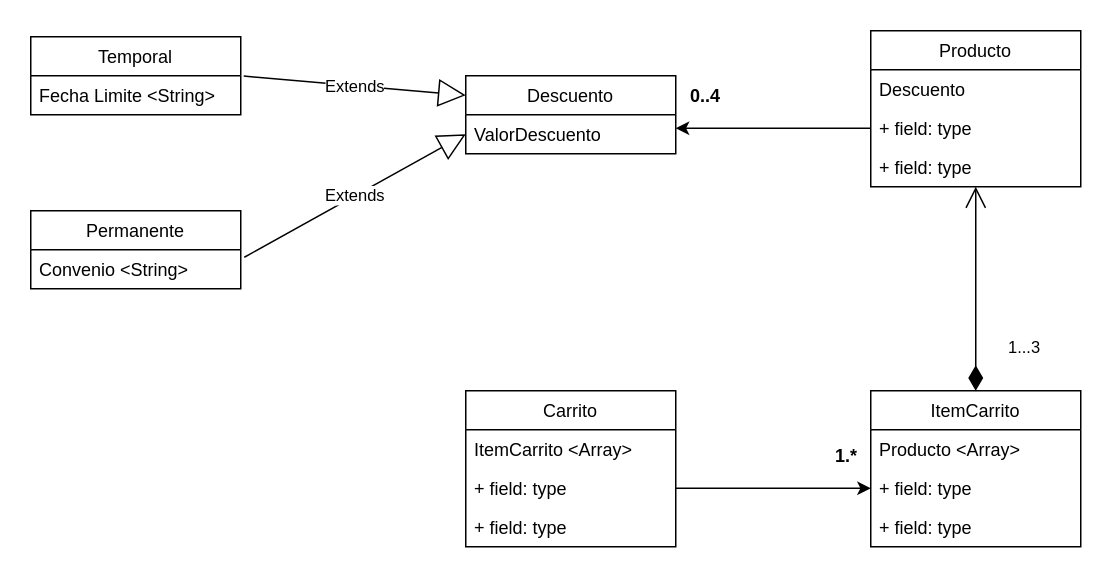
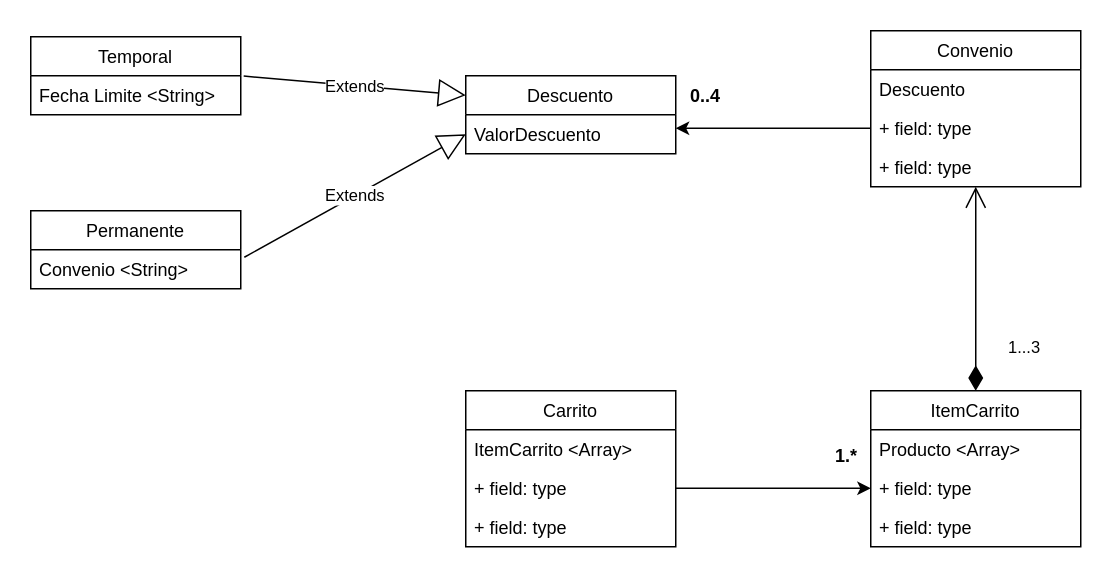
(975, 51) -> (975, 51)
